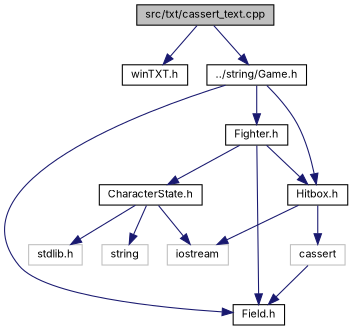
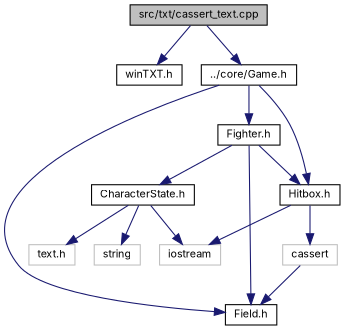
(257, 75) -> (249, 75)
(55, 255) -> (52, 255)
